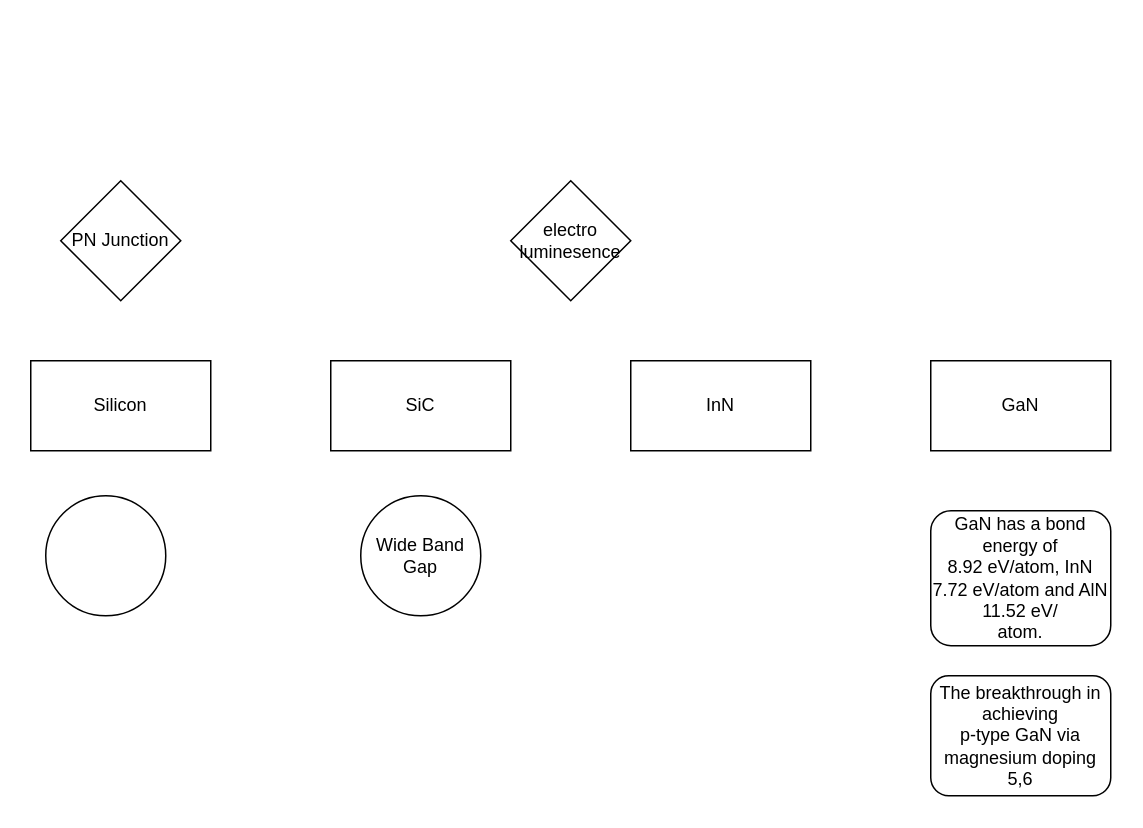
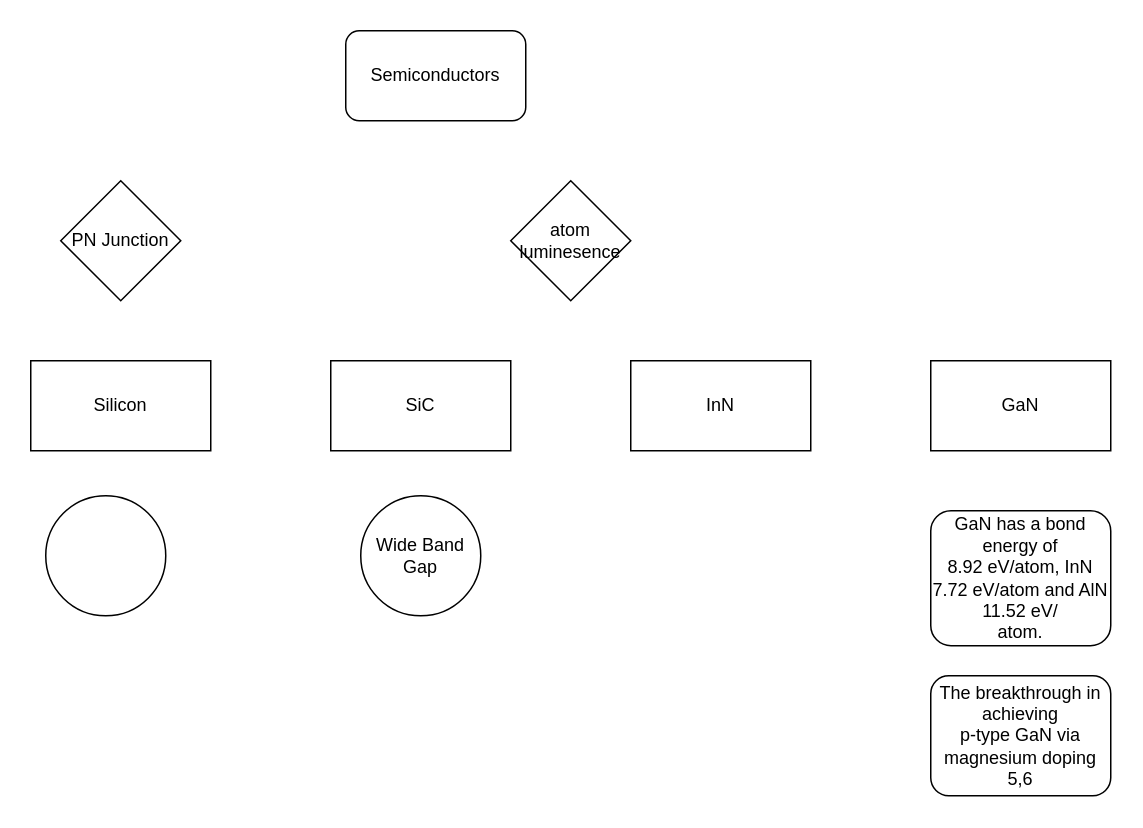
none -> (436, 76)
(571, 241) -> (571, 241)
